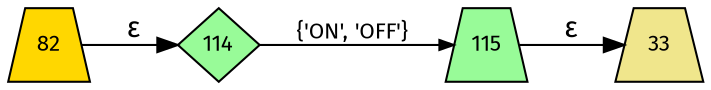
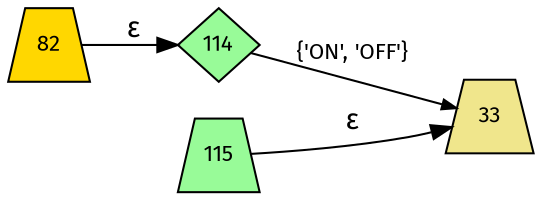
(349, 45) -> (346, 79)
